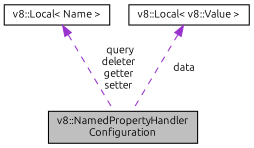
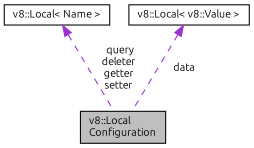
(123, 127) -> (123, 127)
